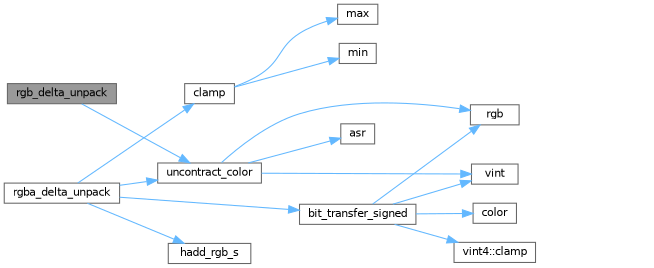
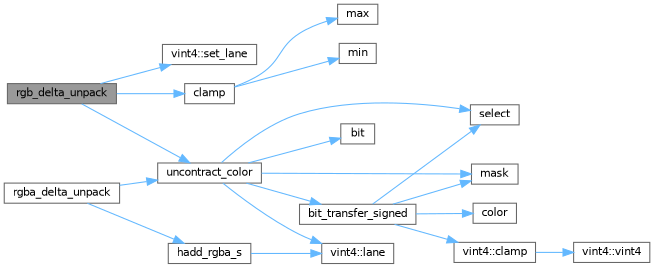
none -> (210, 55)
(495, 115) -> (495, 115)
(358, 134) -> (358, 134)
(131, 147) -> (145, 94)
(495, 174) -> (495, 174)
(204, 203) -> (278, 192)
none -> (612, 252)
(210, 253) -> (210, 253)
none -> (358, 253)
